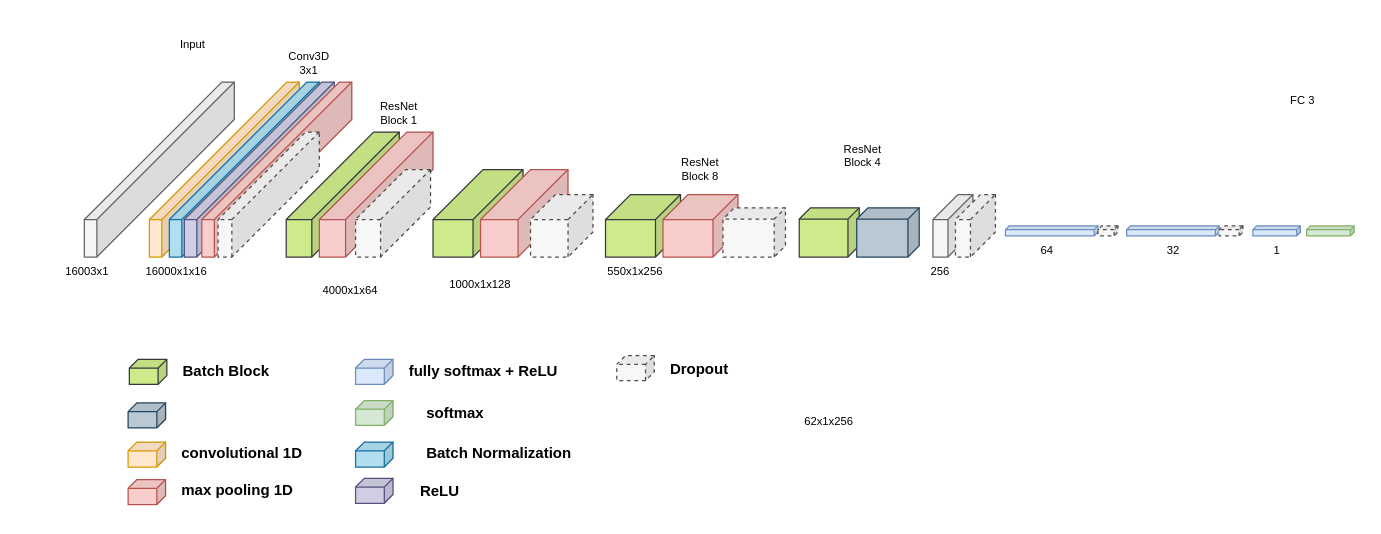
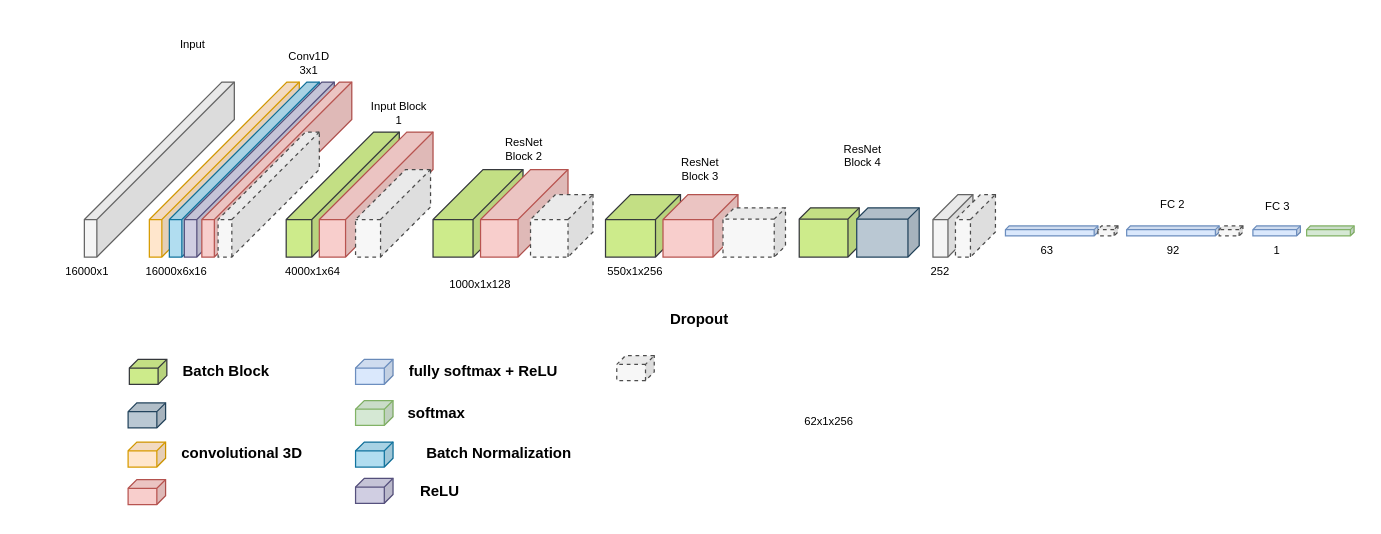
(309, 63) -> (309, 63)
(1303, 101) -> (1278, 207)
(399, 113) -> (399, 113)
none -> (524, 149)
(701, 169) -> (701, 169)
none -> (1173, 204)
(1048, 251) -> (1048, 251)
(1174, 251) -> (1174, 251)
(88, 272) -> (88, 272)
(177, 272) -> (177, 272)
(941, 272) -> (941, 272)
(351, 291) -> (313, 272)
(754, 369) -> (754, 319)
(511, 413) -> (492, 413)
(241, 453) -> (241, 453)
(266, 491) -> none
